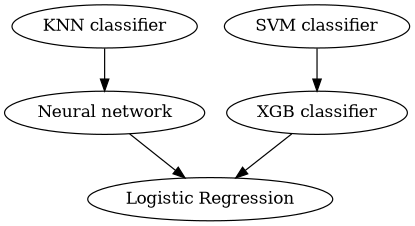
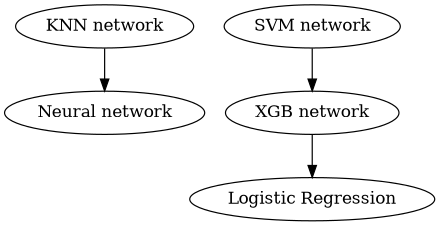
(105, 26) -> (105, 26)
(317, 26) -> (312, 26)
(317, 113) -> (312, 113)
(153, 152) -> none
